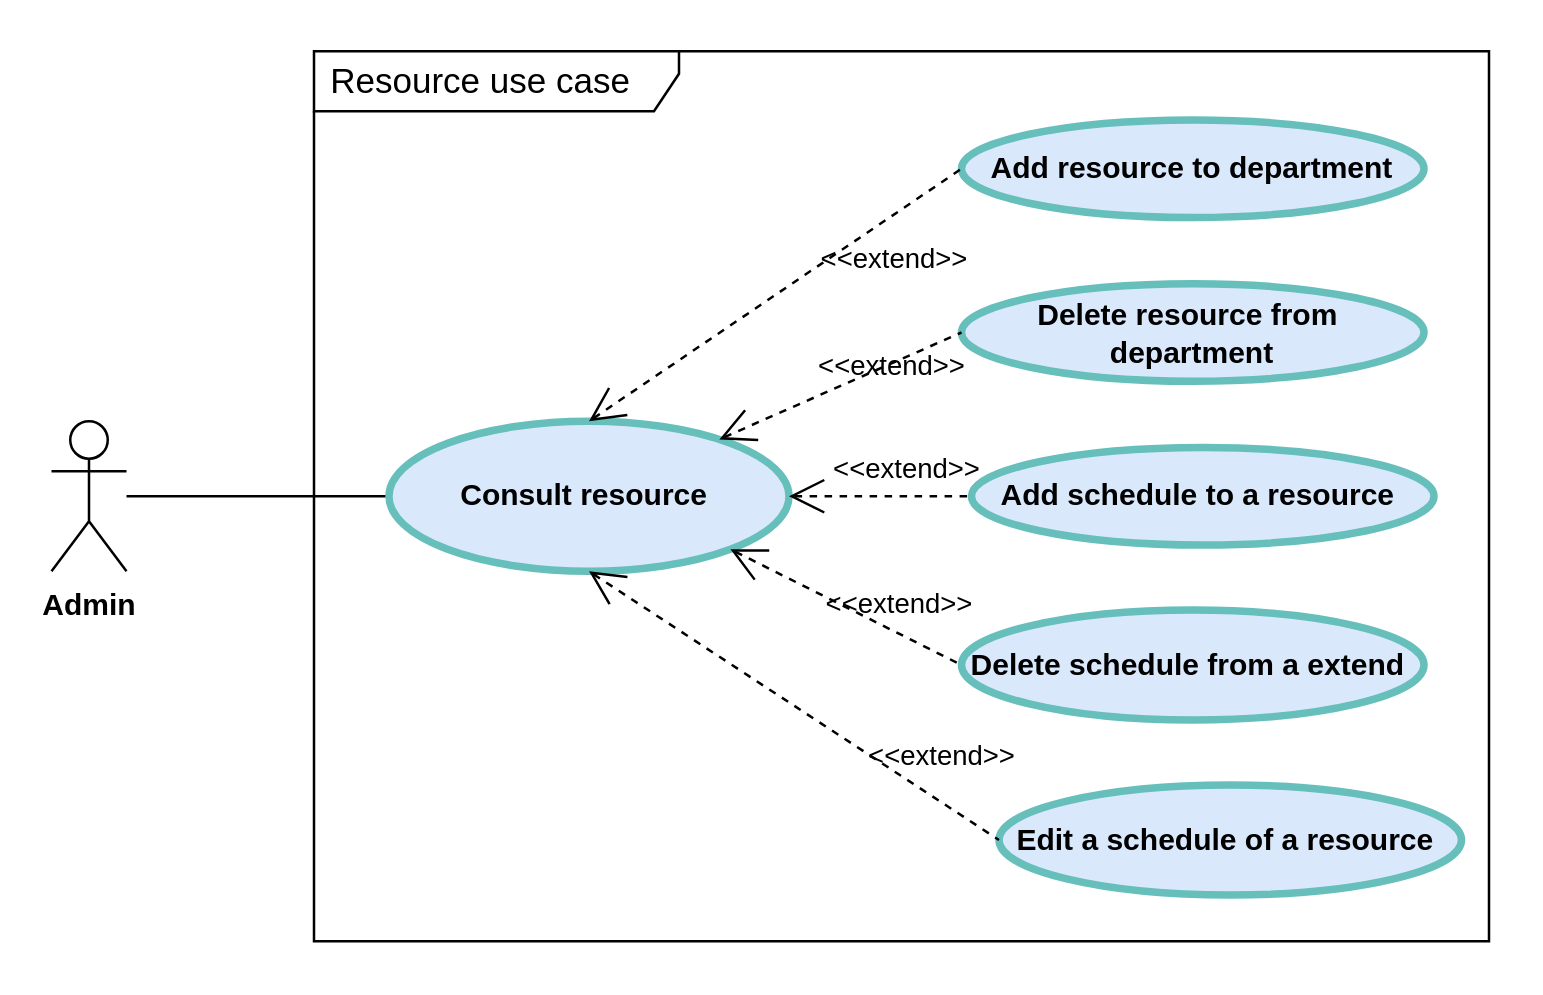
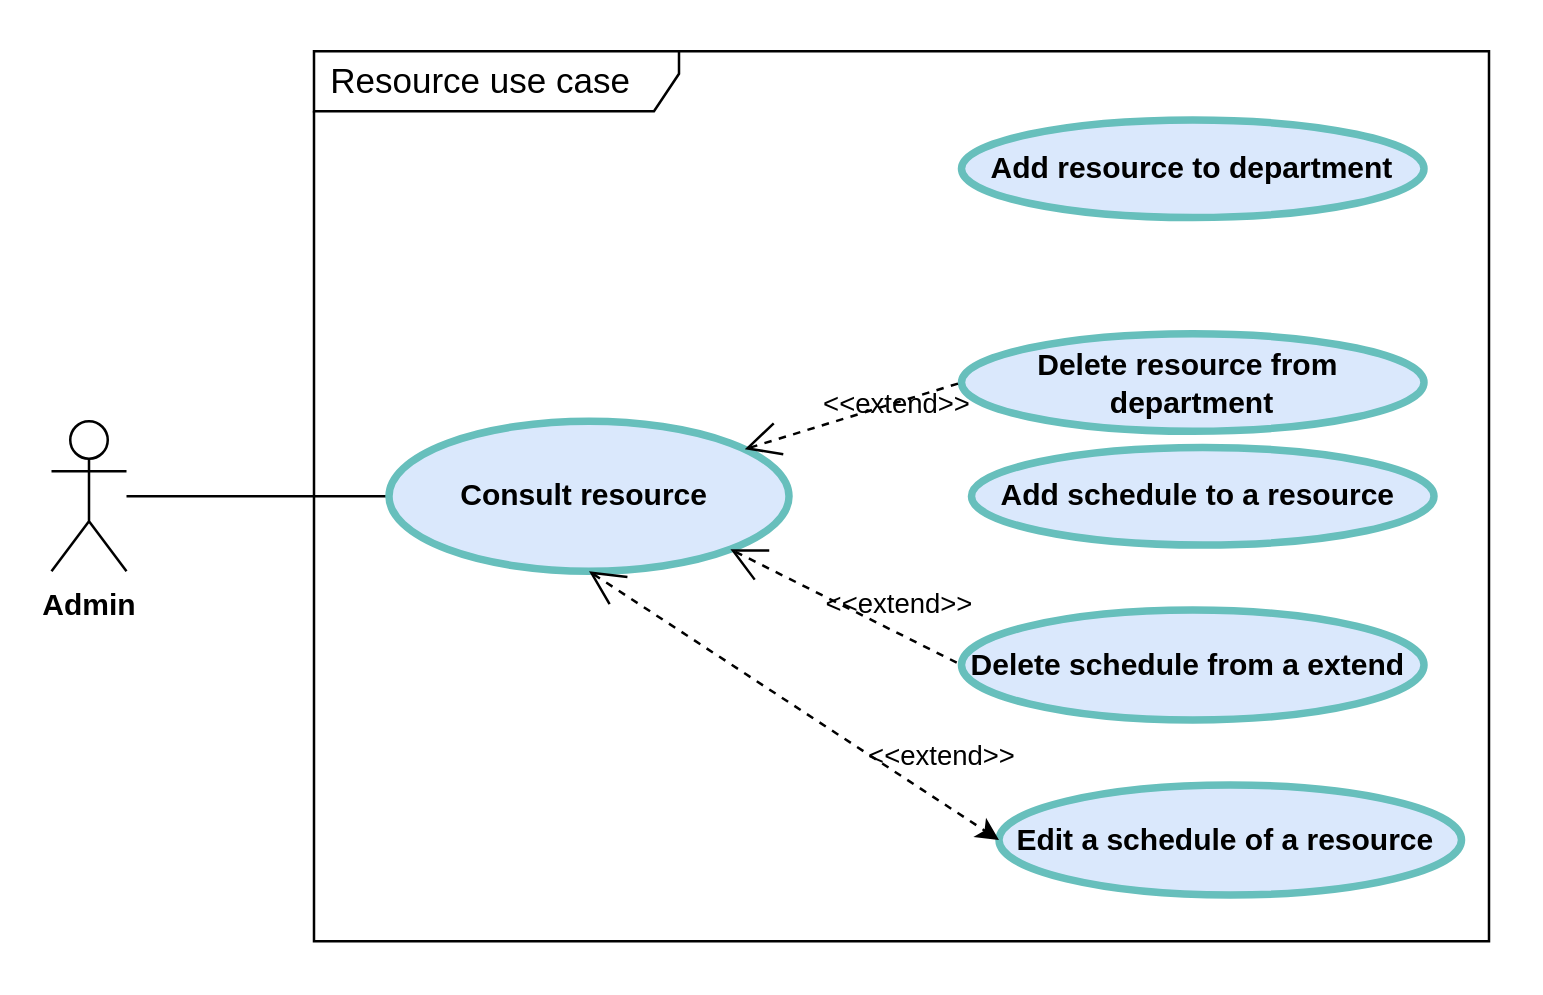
(778, 293) -> none
(1193, 333) -> (1193, 383)
(883, 496) -> none
(989, 833) -> (983, 830)
